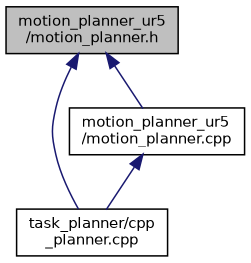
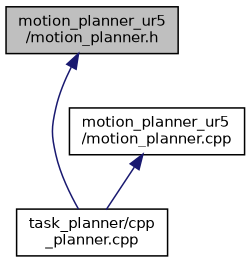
(129, 87) -> none
